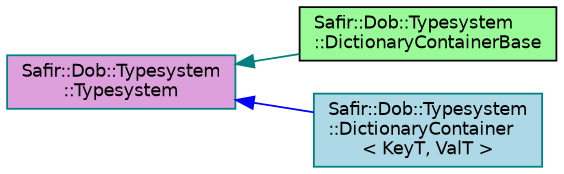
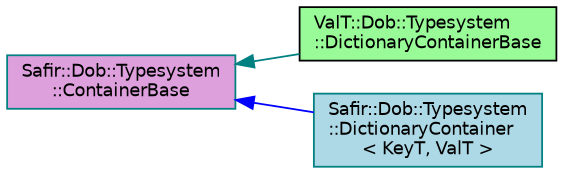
(428, 34) -> (428, 34)
(121, 82) -> (121, 82)
